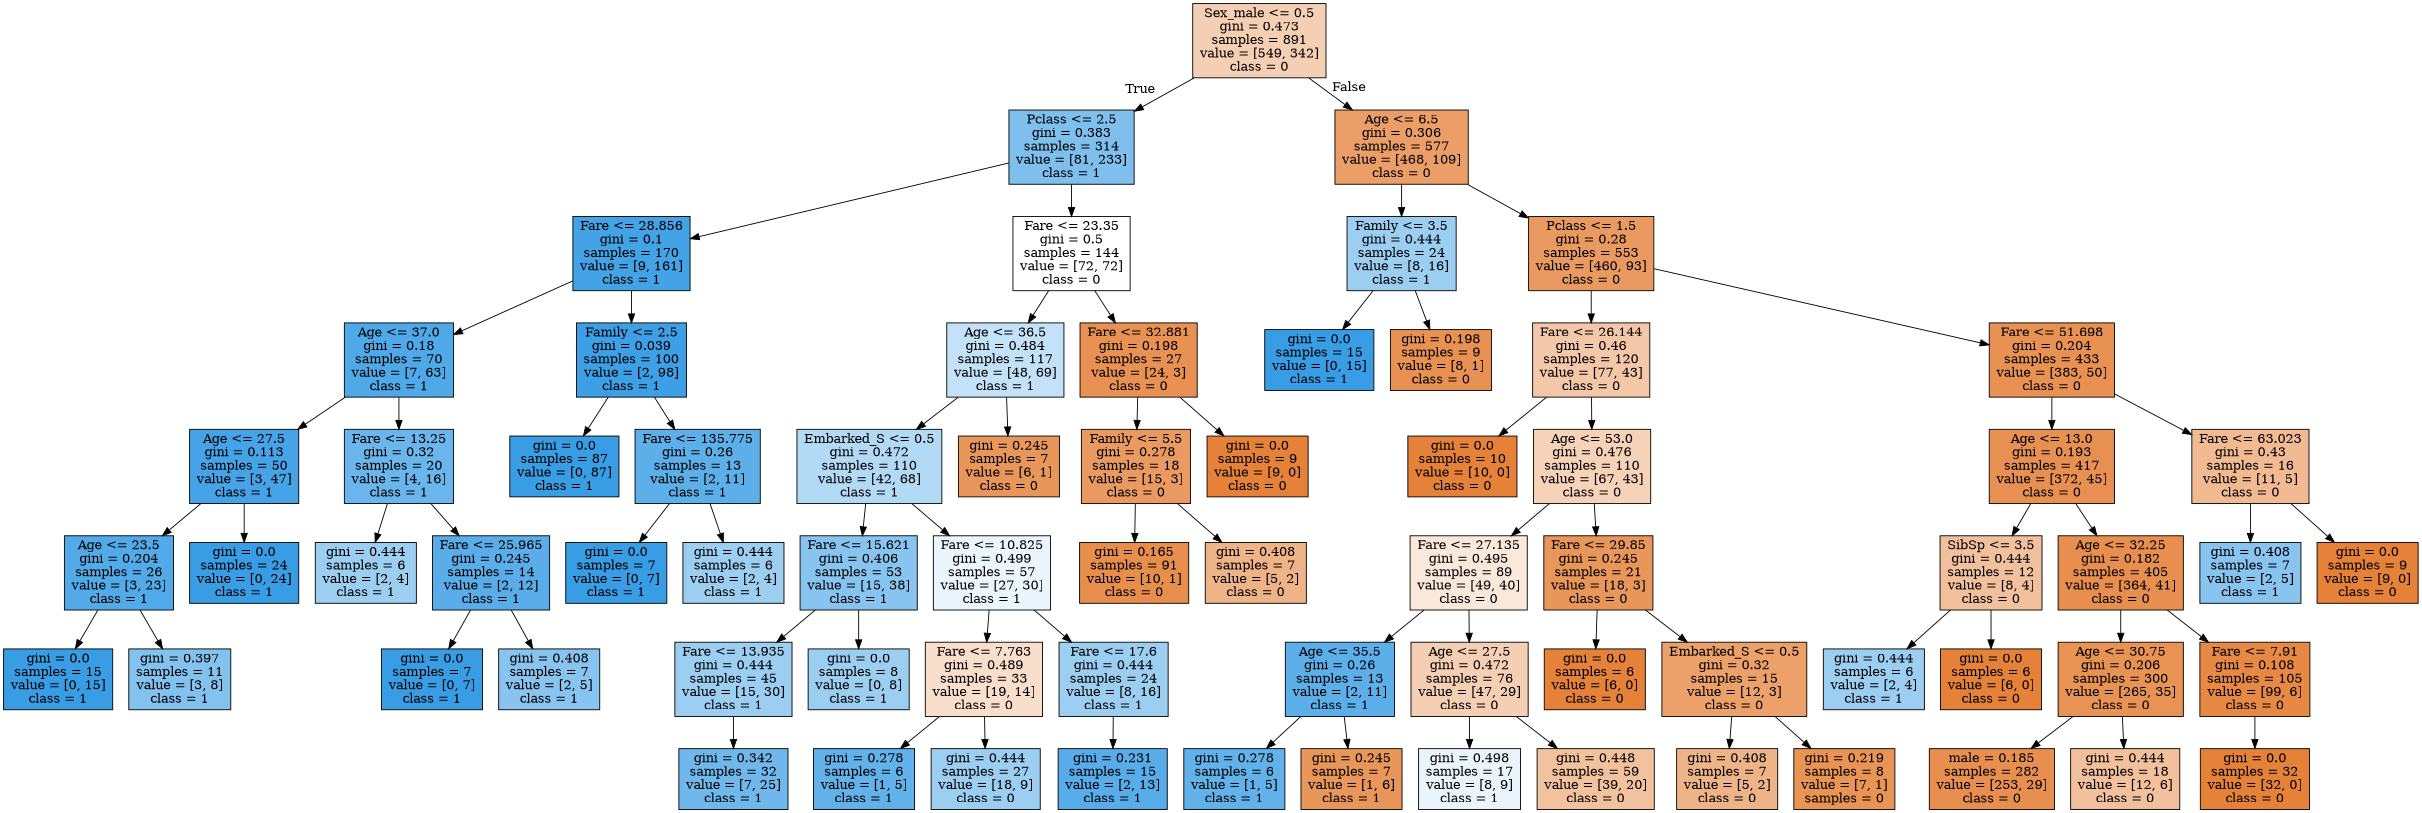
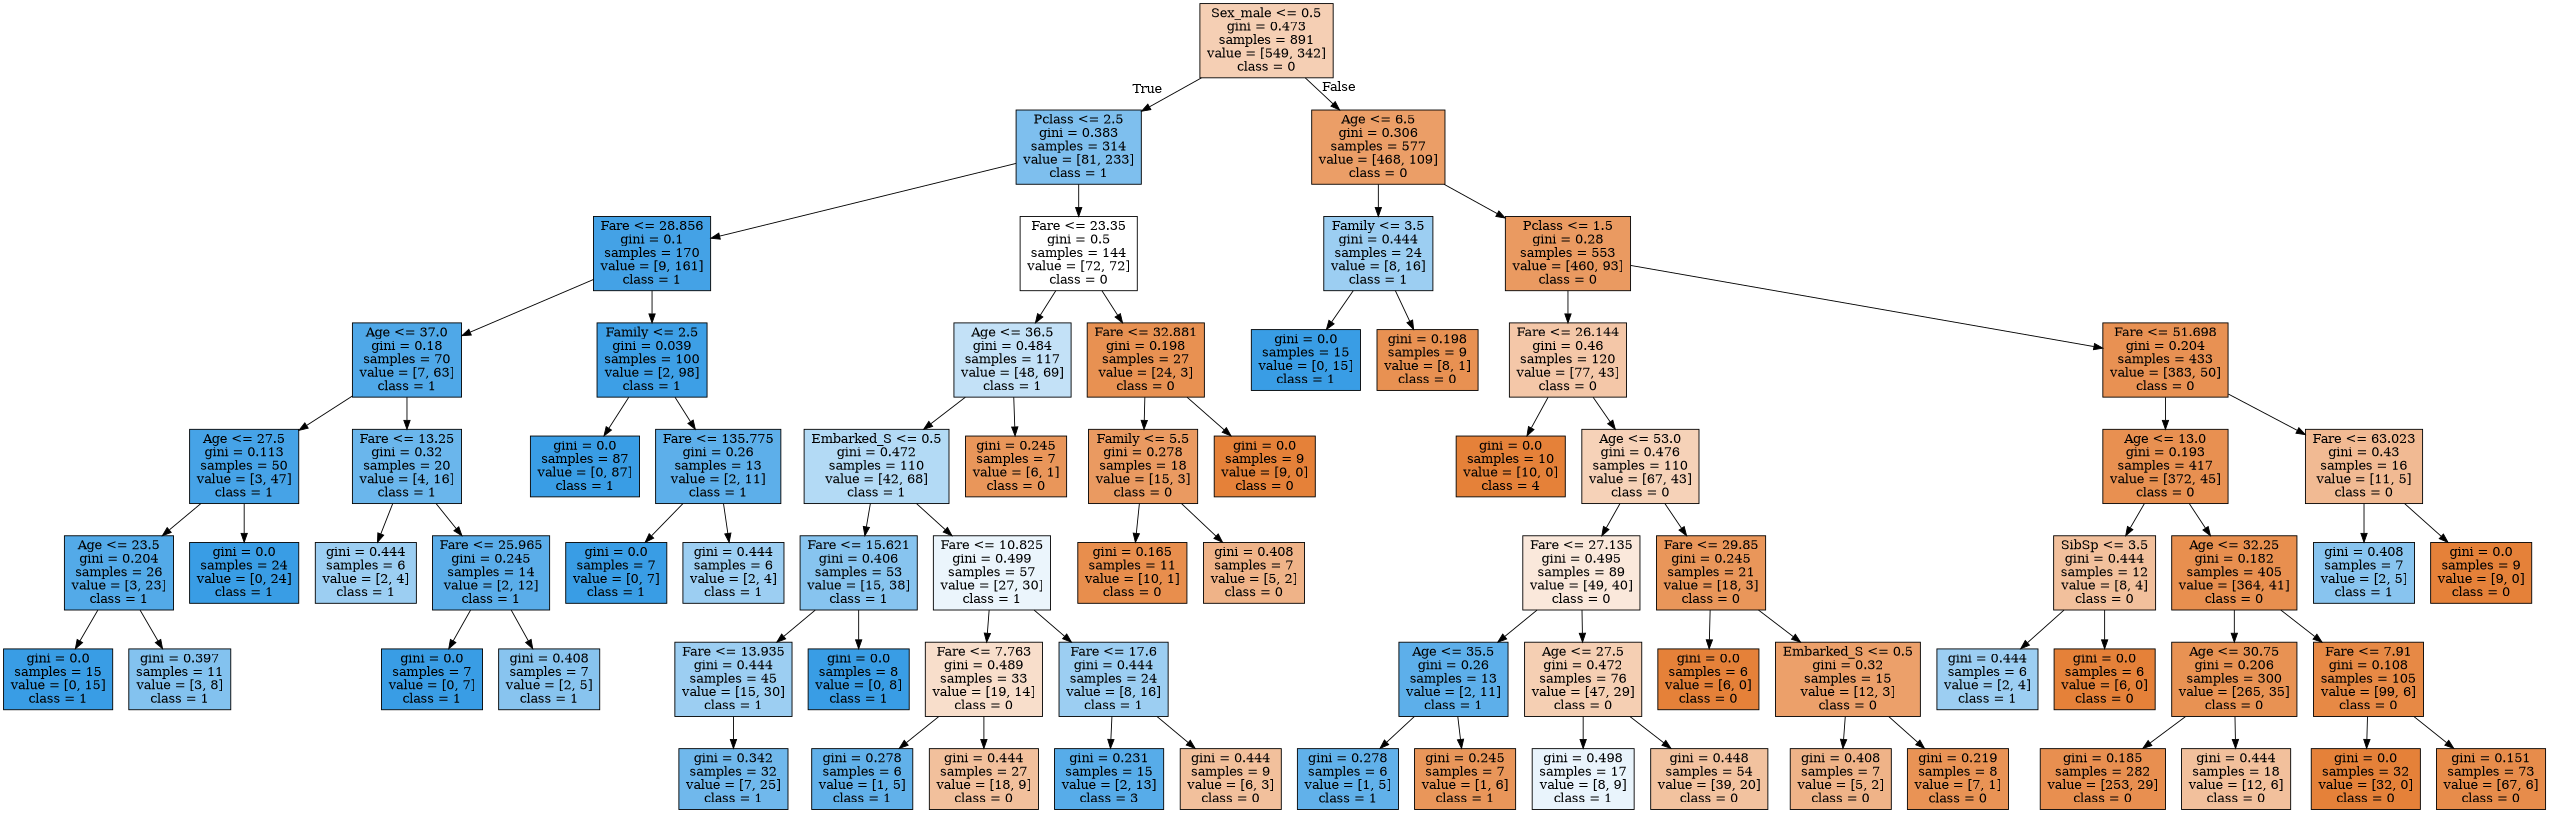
(1462, 466) -> (1511, 466)
(1134, 573) -> (1132, 573)
(859, 679) -> (859, 679)
(986, 779) -> (984, 779)
(1113, 779) -> (1109, 779)
none -> (1231, 779)
(1596, 779) -> (1709, 779)
(1844, 779) -> (1958, 779)
(1992, 779) -> (2103, 779)
none -> (2491, 779)
